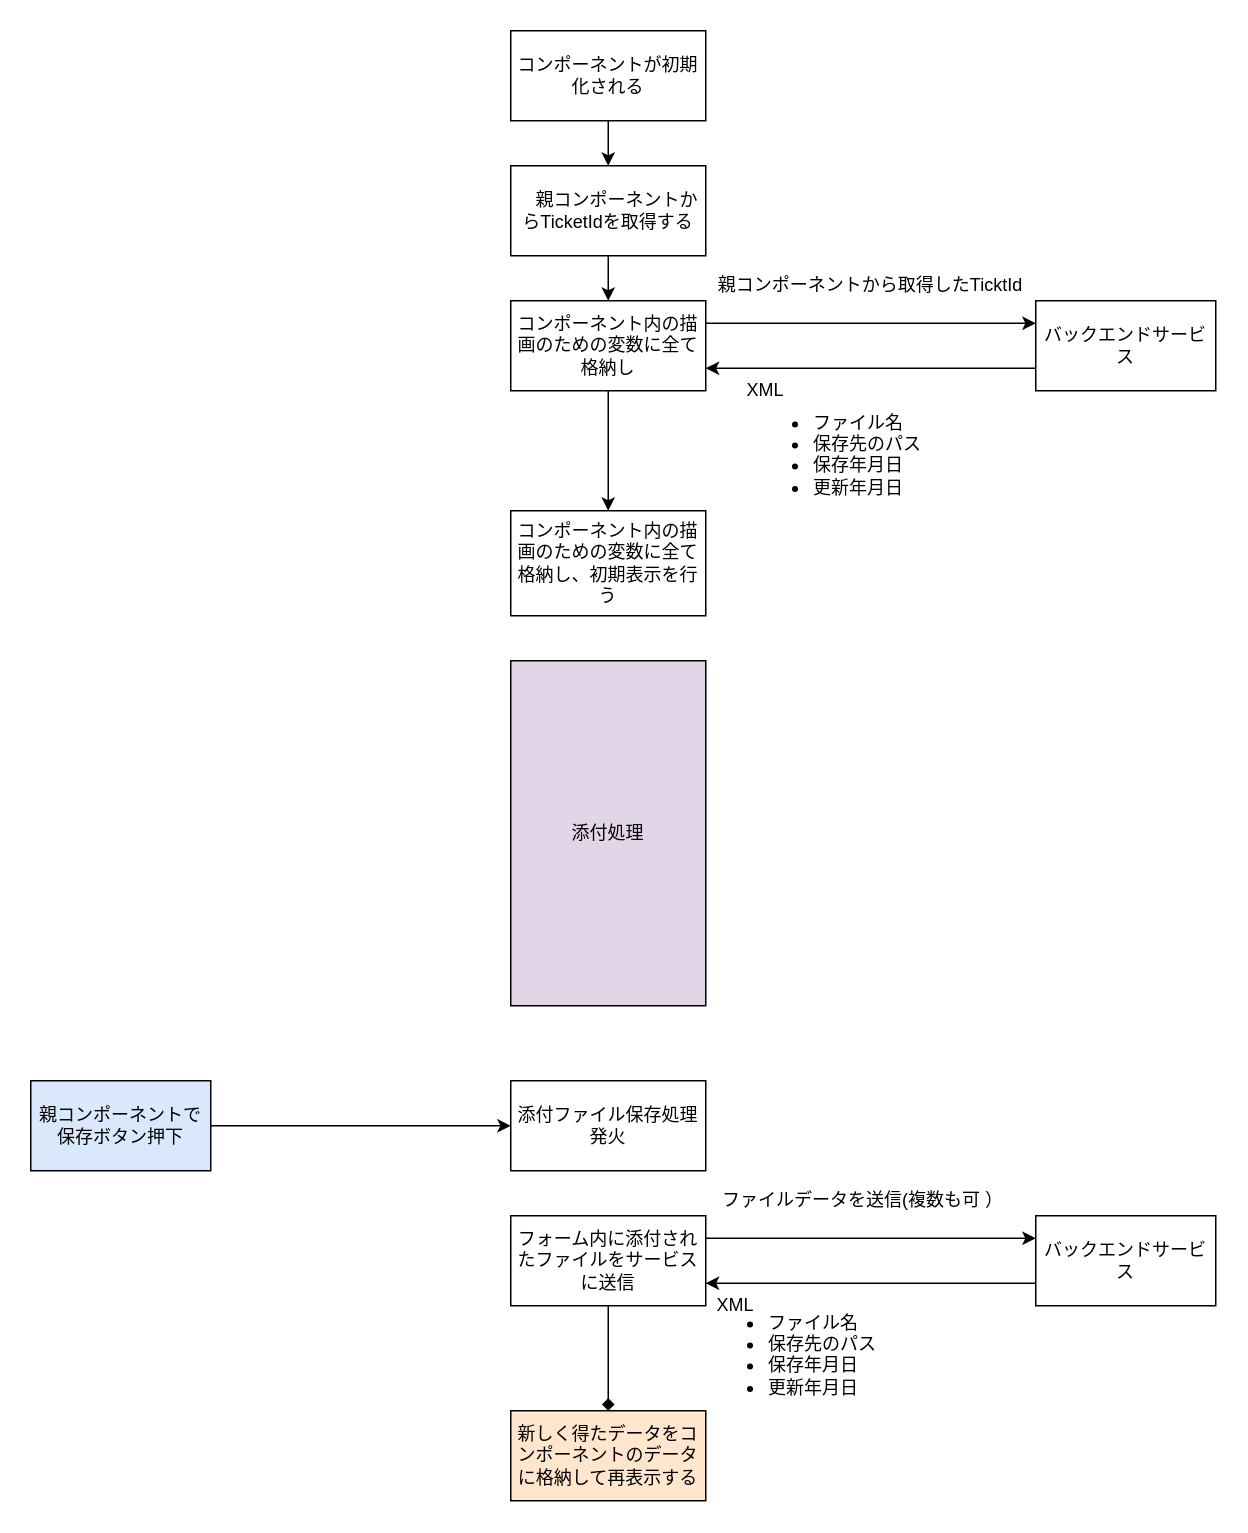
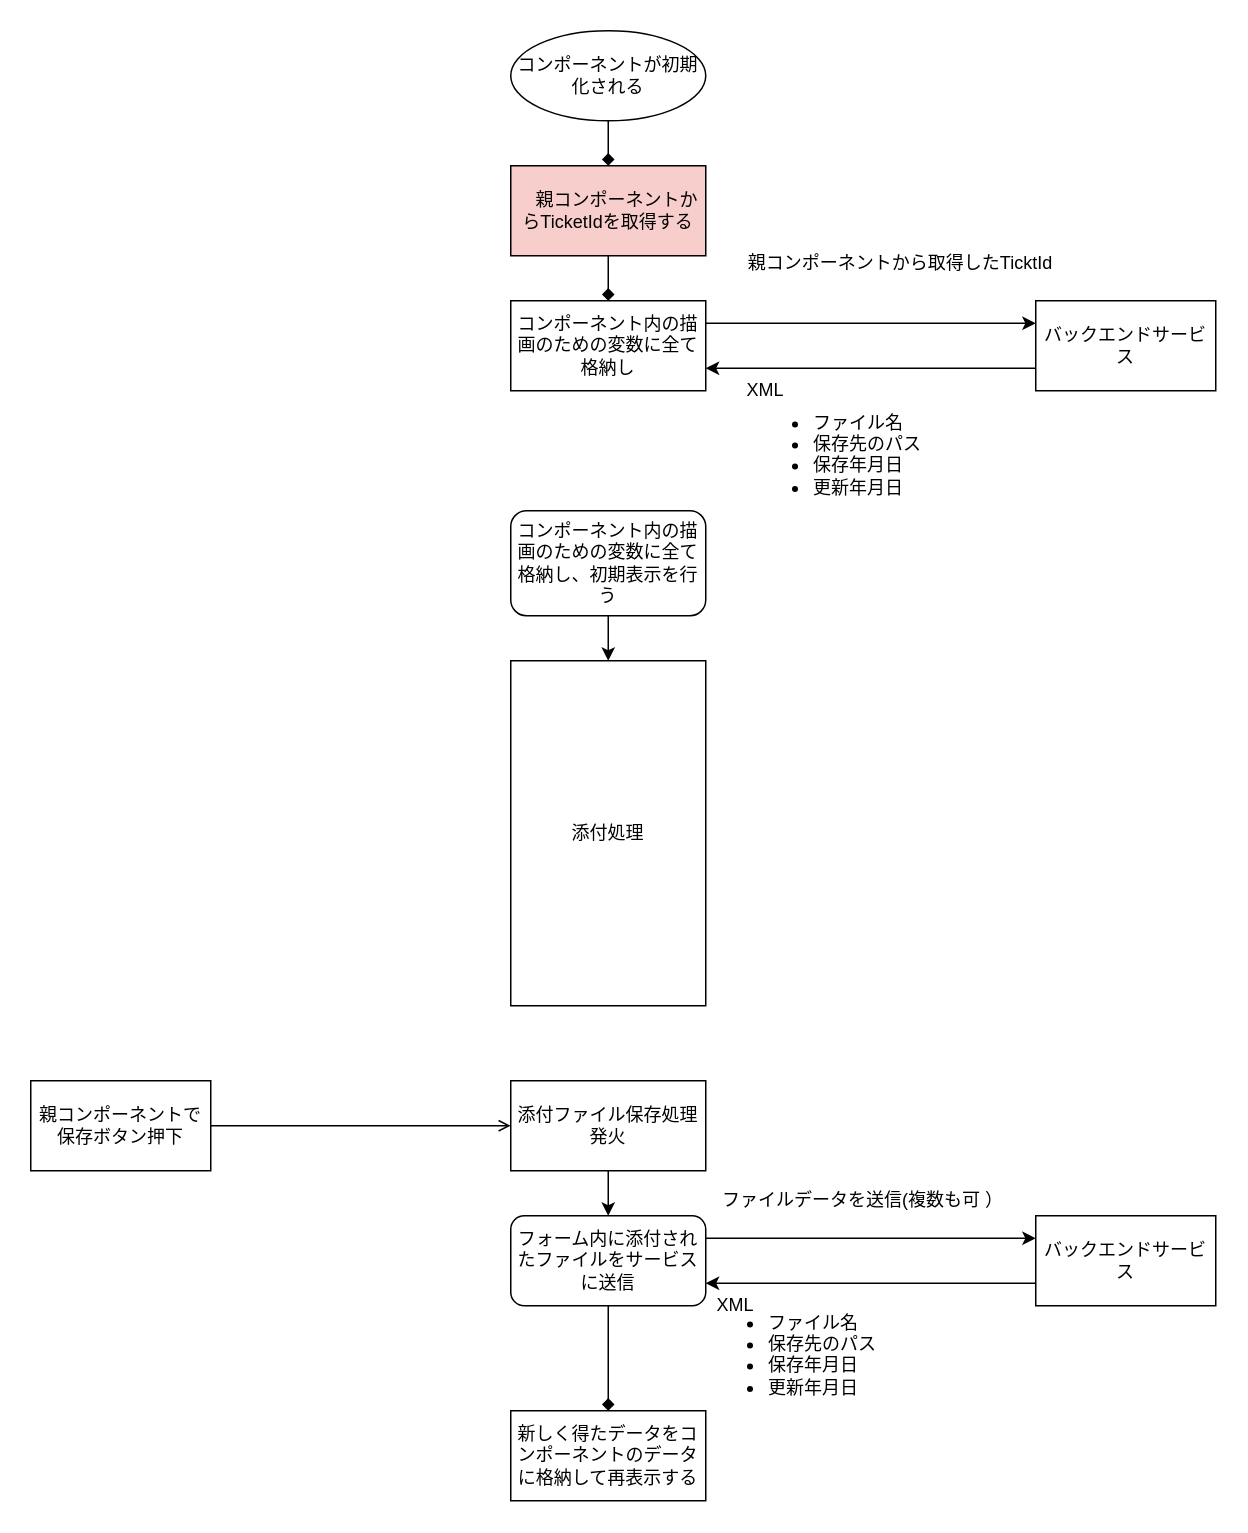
(608, 76) -> (608, 76)
(608, 154) -> (608, 153)
(608, 211) -> (608, 211)
(871, 286) -> (901, 263)
(608, 289) -> (608, 288)
(608, 446) -> none
(608, 563) -> (608, 563)
none -> (608, 644)
(608, 833) -> (608, 833)
(121, 1126) -> (121, 1126)
(499, 1126) -> (501, 1126)
none -> (608, 1188)
(608, 1261) -> (608, 1261)
(608, 1456) -> (608, 1456)
